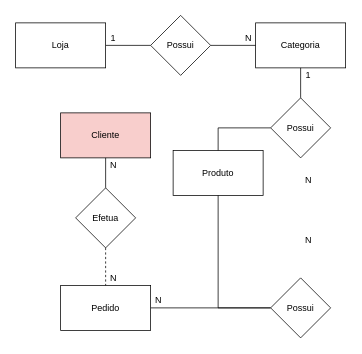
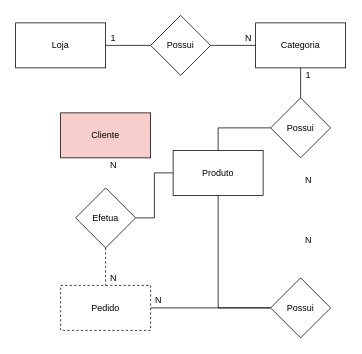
(105, 173) -> (154, 196)
(105, 308) -> (105, 308)
